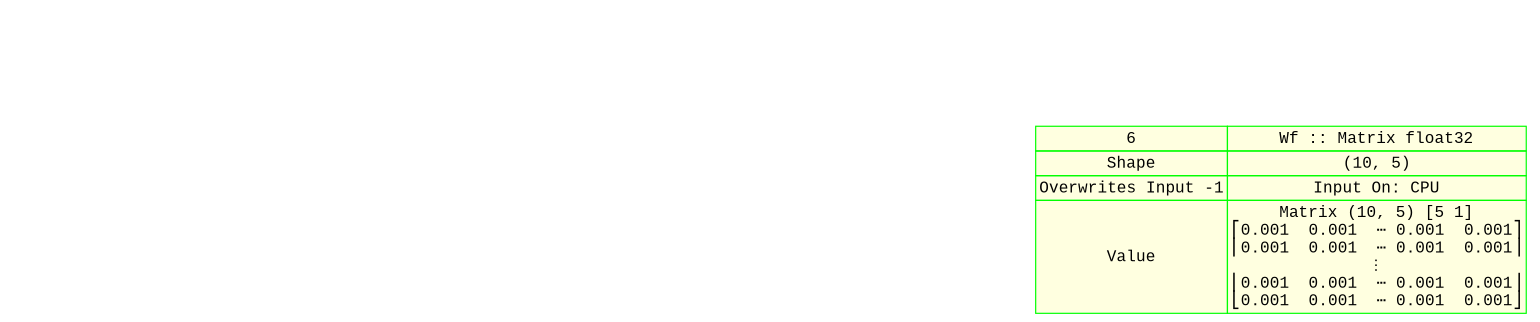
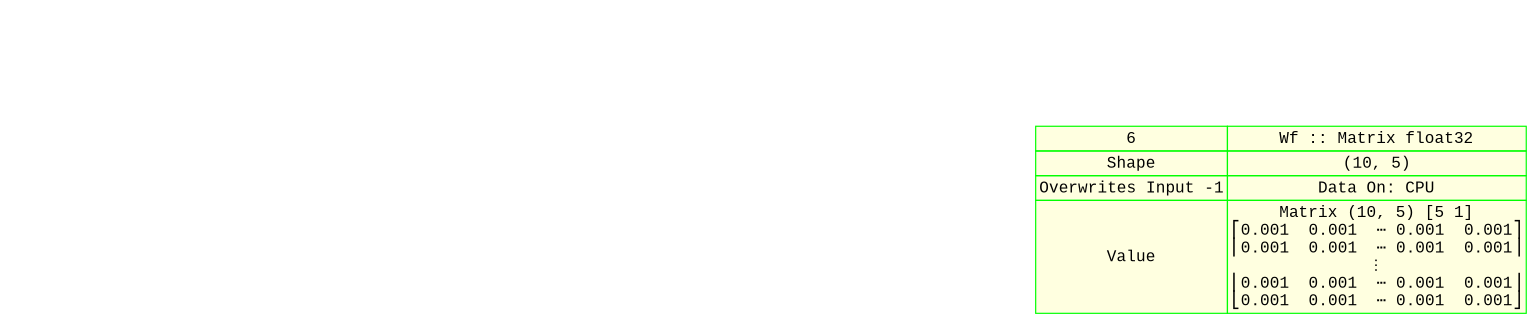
(1377, 187) -> (1377, 187)
